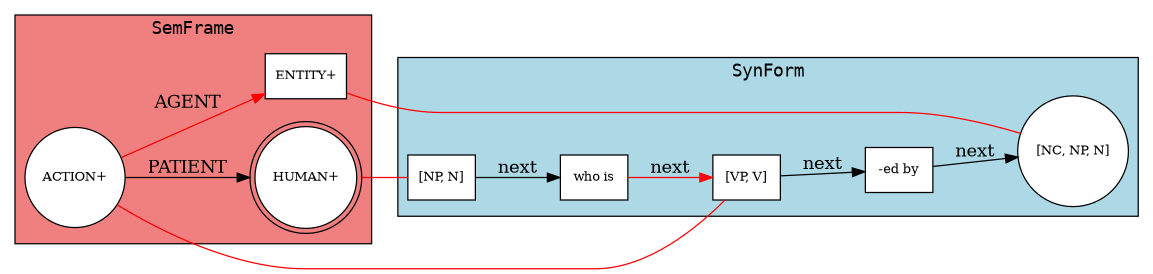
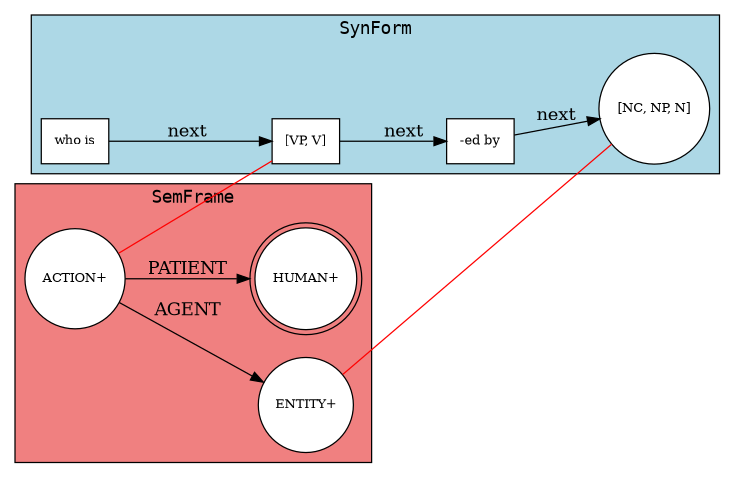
(306, 76) -> (306, 405)
(187, 128) -> (186, 339)
(442, 178) -> none
(664, 178) -> (184, 141)
